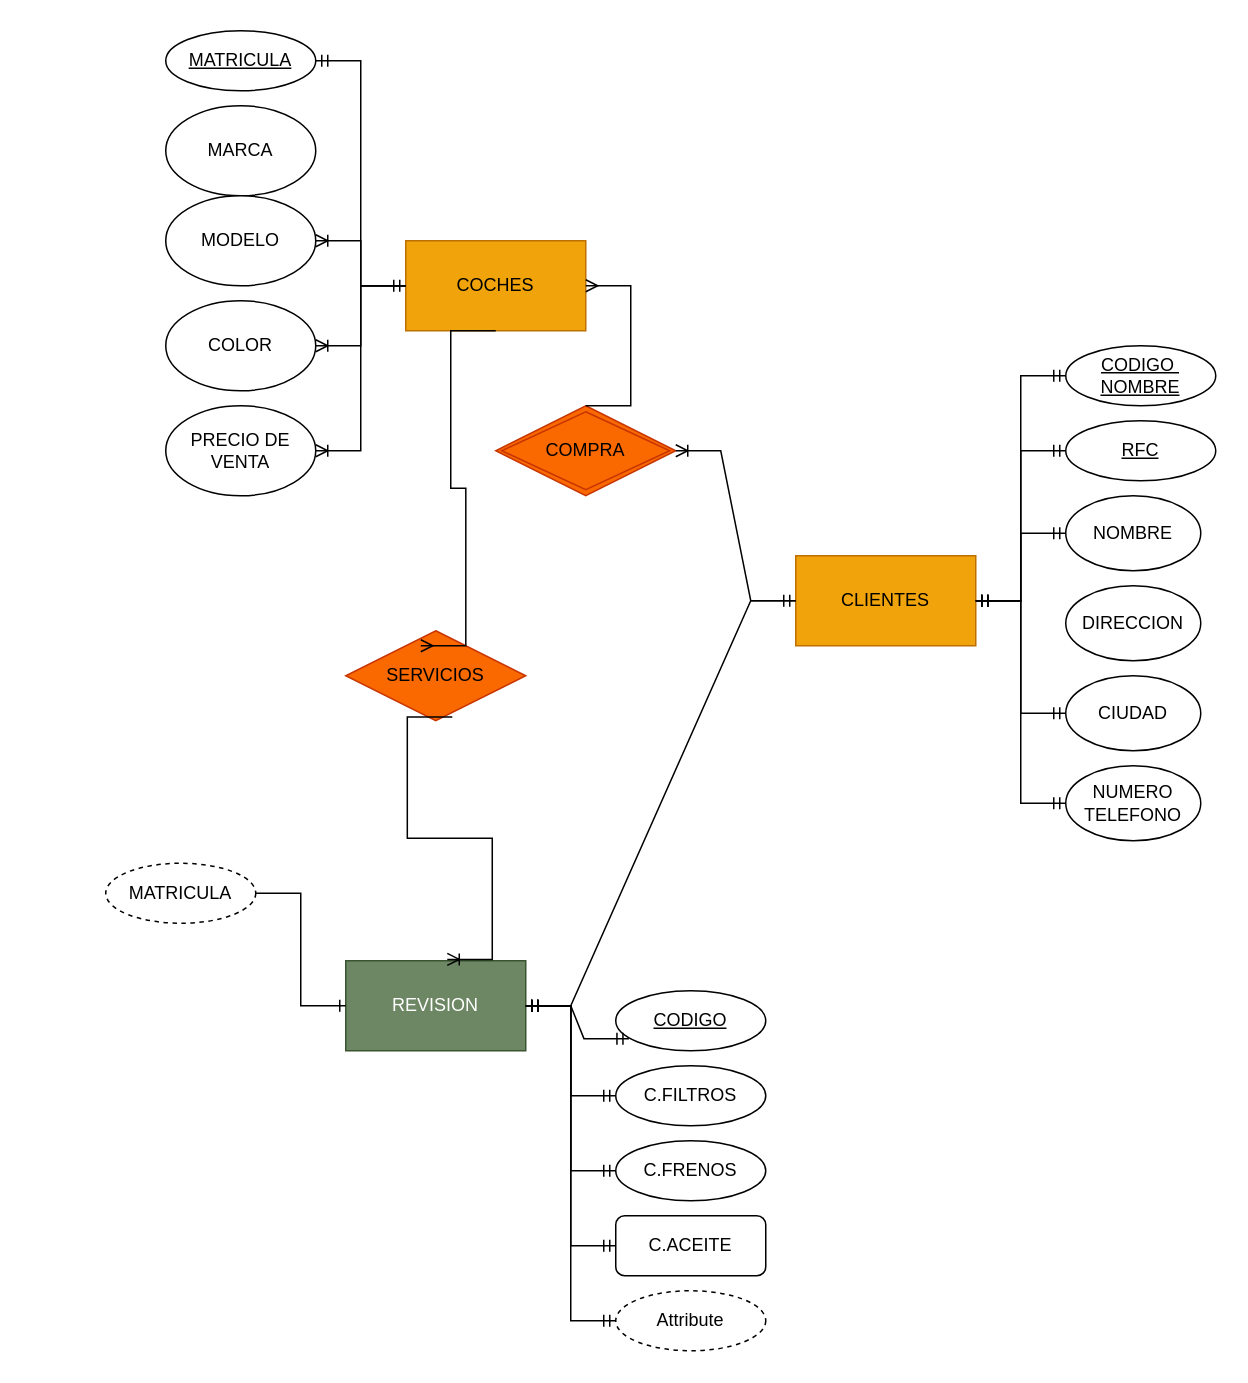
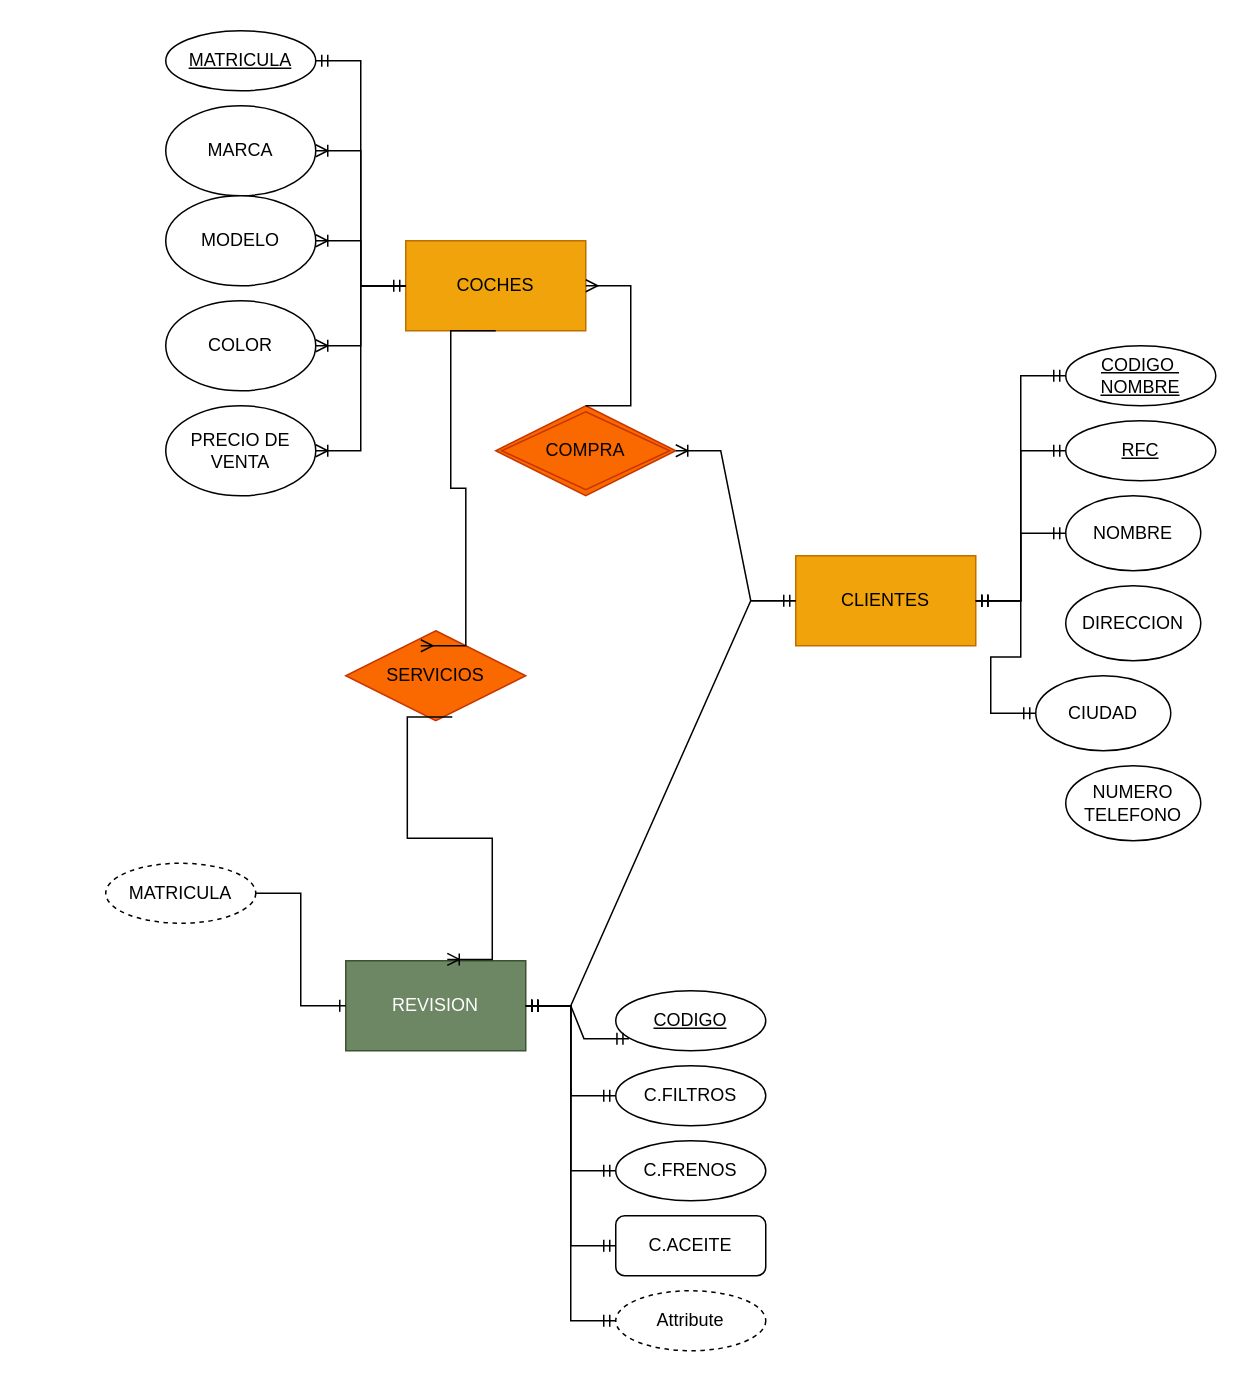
none -> (337, 151)
(1133, 713) -> (1103, 713)
(1021, 782) -> none
